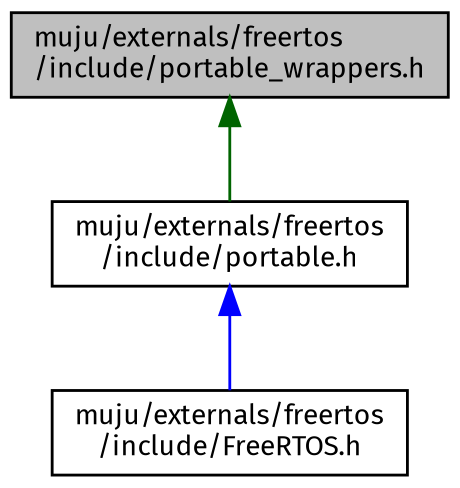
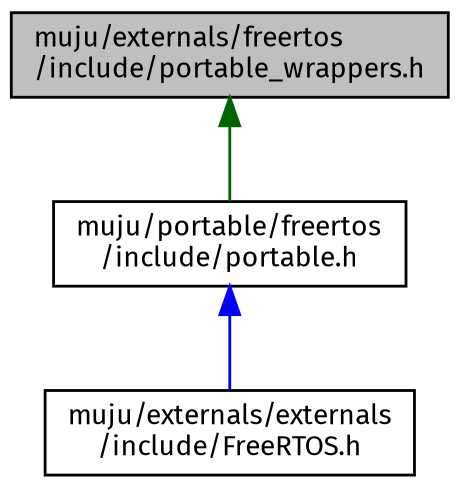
(230, 244) -> (230, 244)
(230, 433) -> (230, 433)
